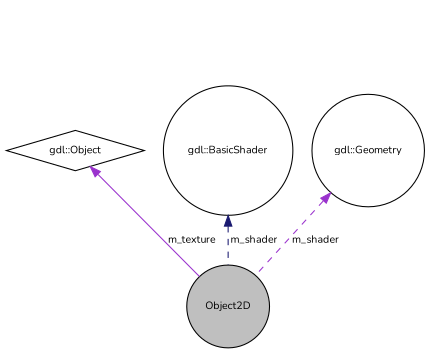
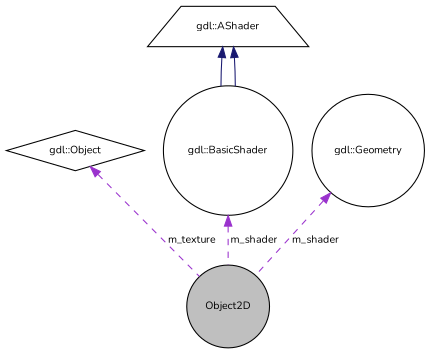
none -> (228, 27)
(149, 225) -> (149, 225)
(228, 245) -> (228, 245)
